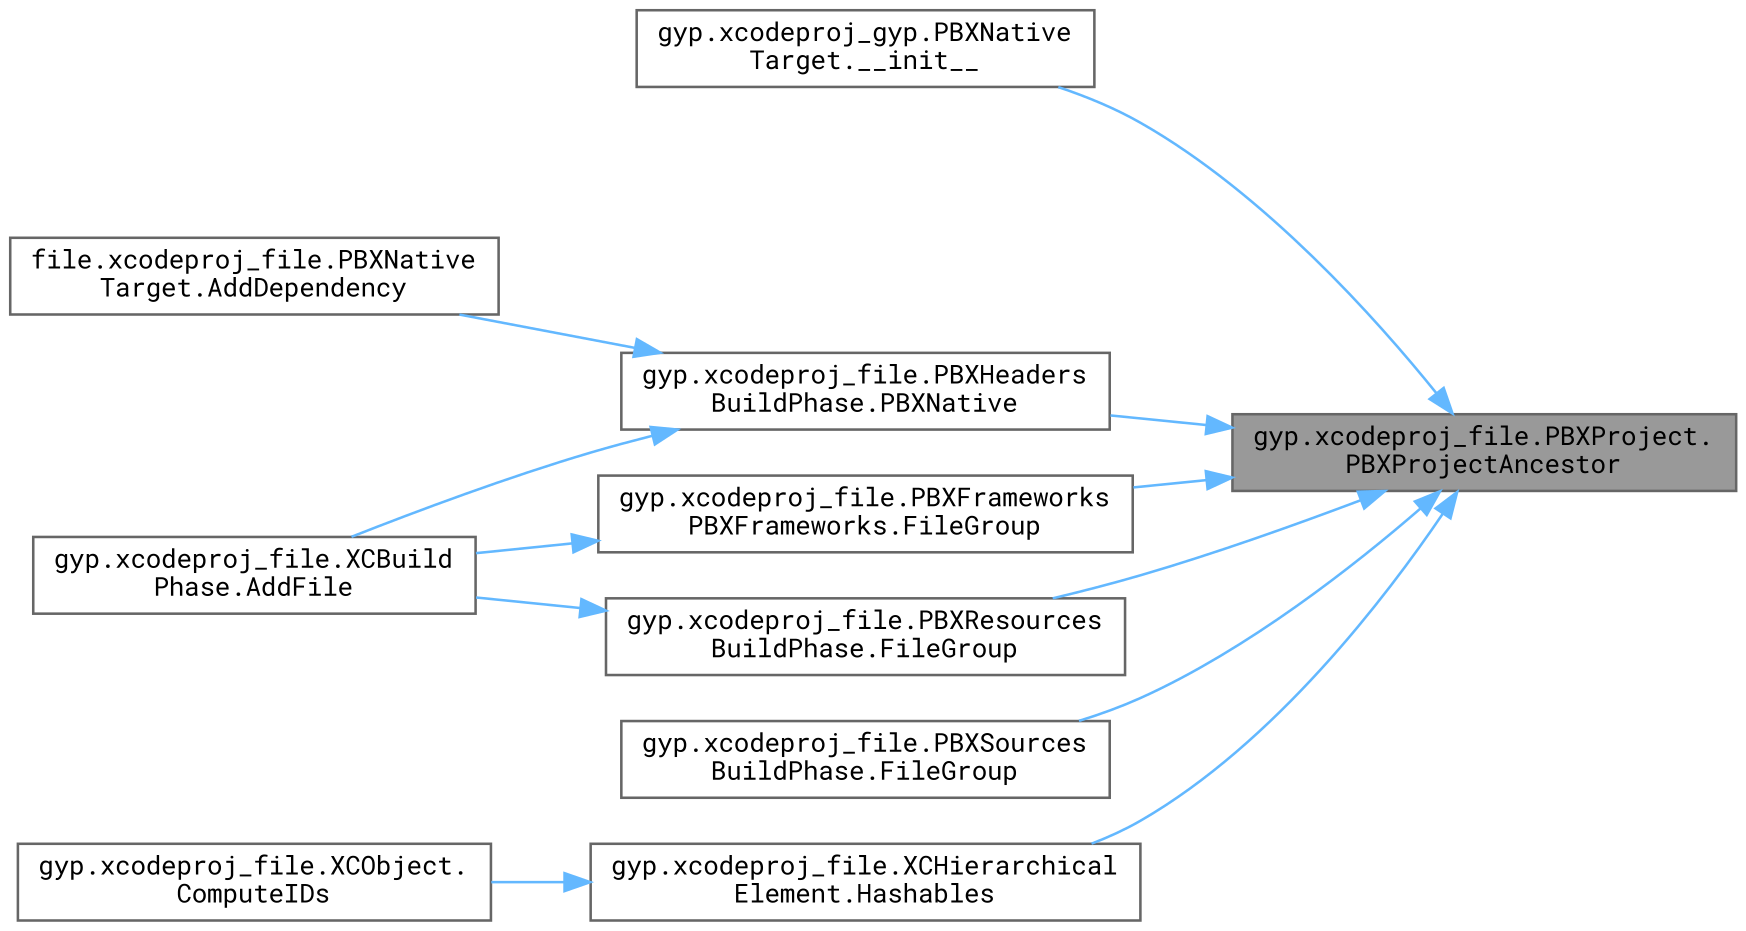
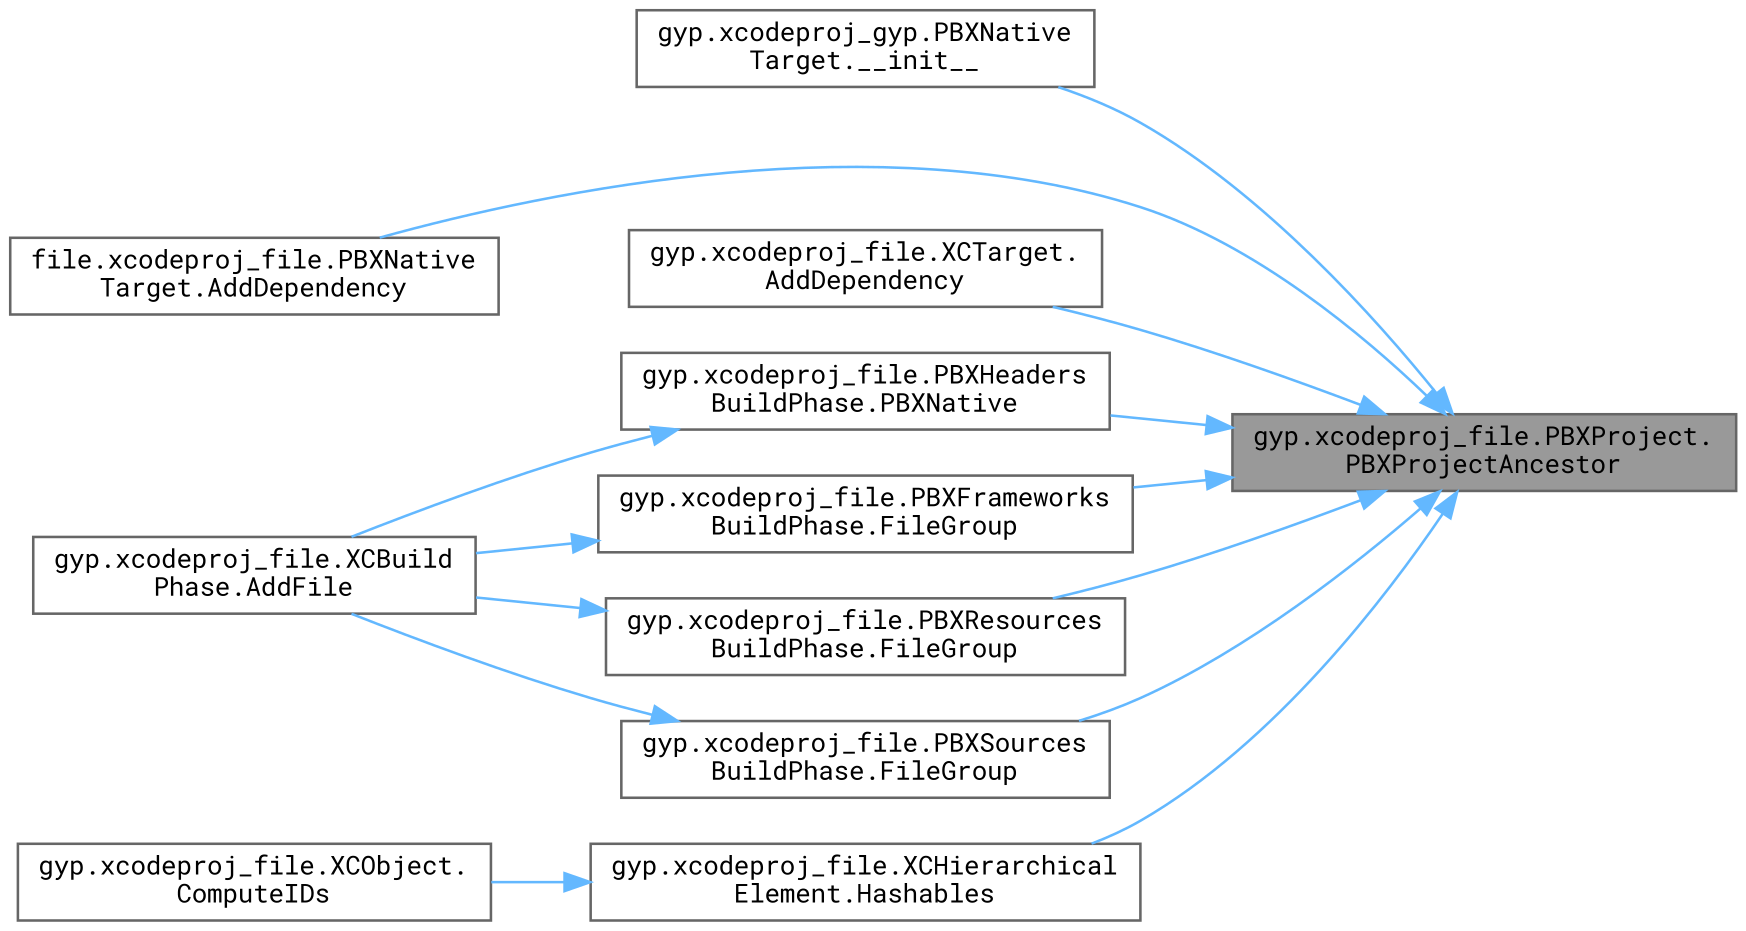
none -> (866, 268)
(547, 331) -> (931, 170)
(866, 514) -> (866, 514)
none -> (500, 669)
